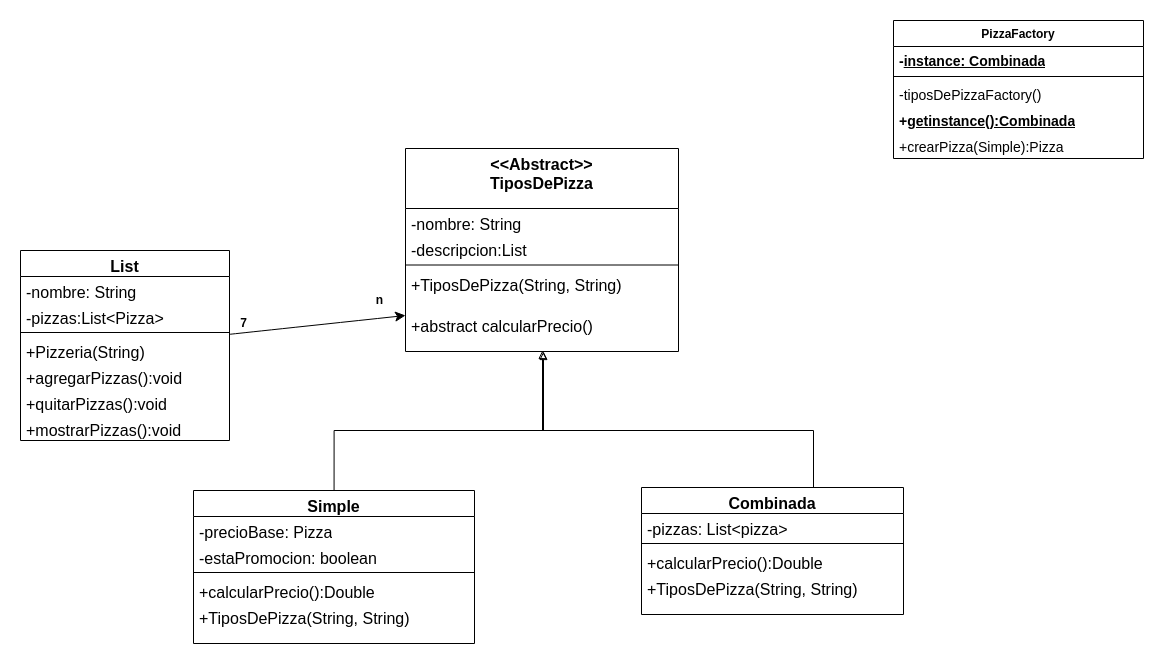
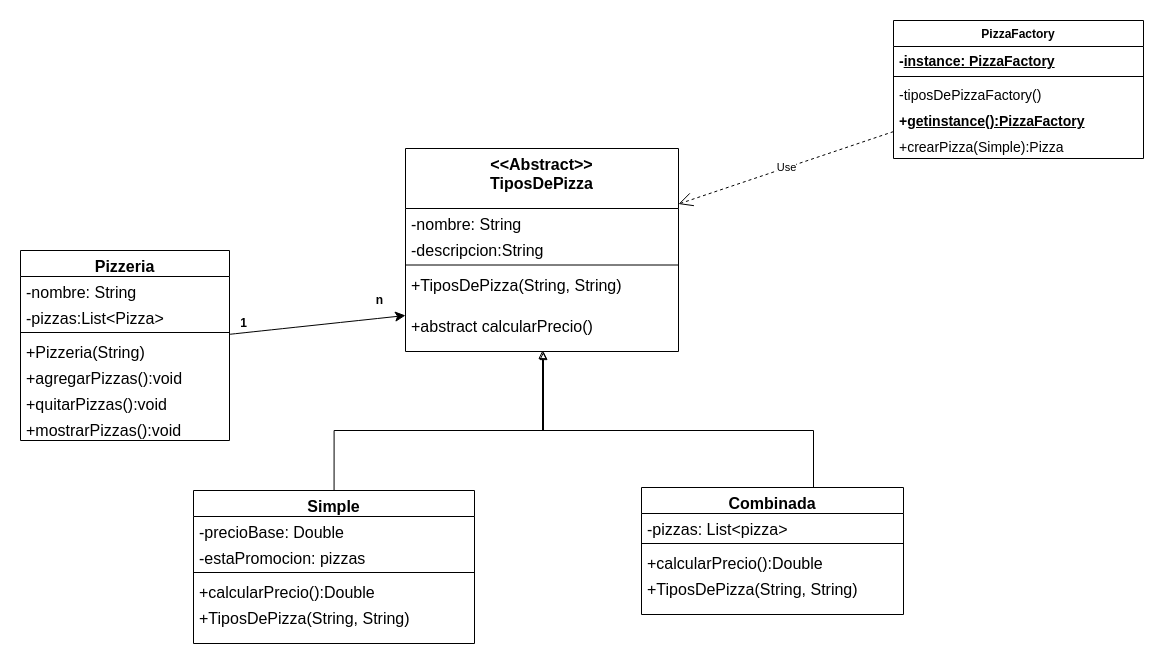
(960, 61) -> (971, 61)
(975, 121) -> (986, 121)
none -> (786, 168)
(479, 251) -> (488, 251)
(125, 267) -> (125, 267)
(244, 324) -> (244, 324)
(272, 533) -> (276, 533)
(294, 559) -> (290, 559)
